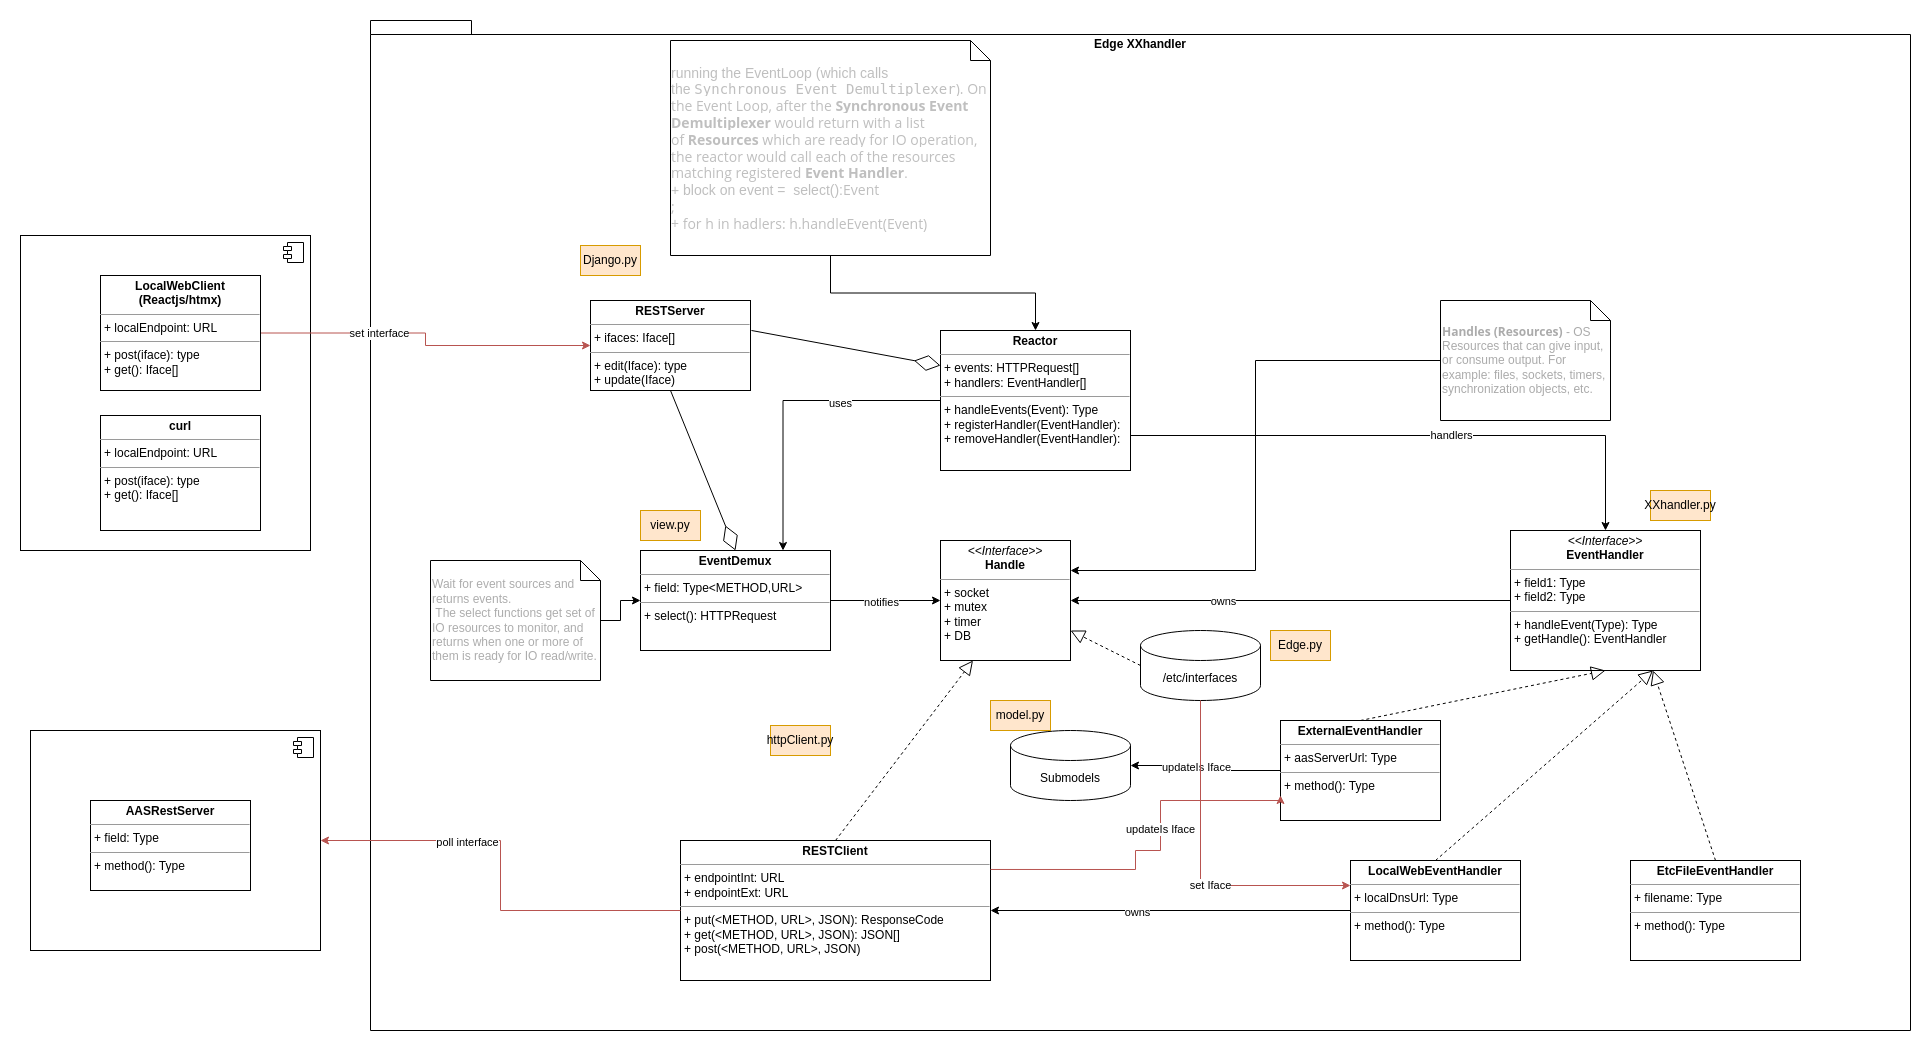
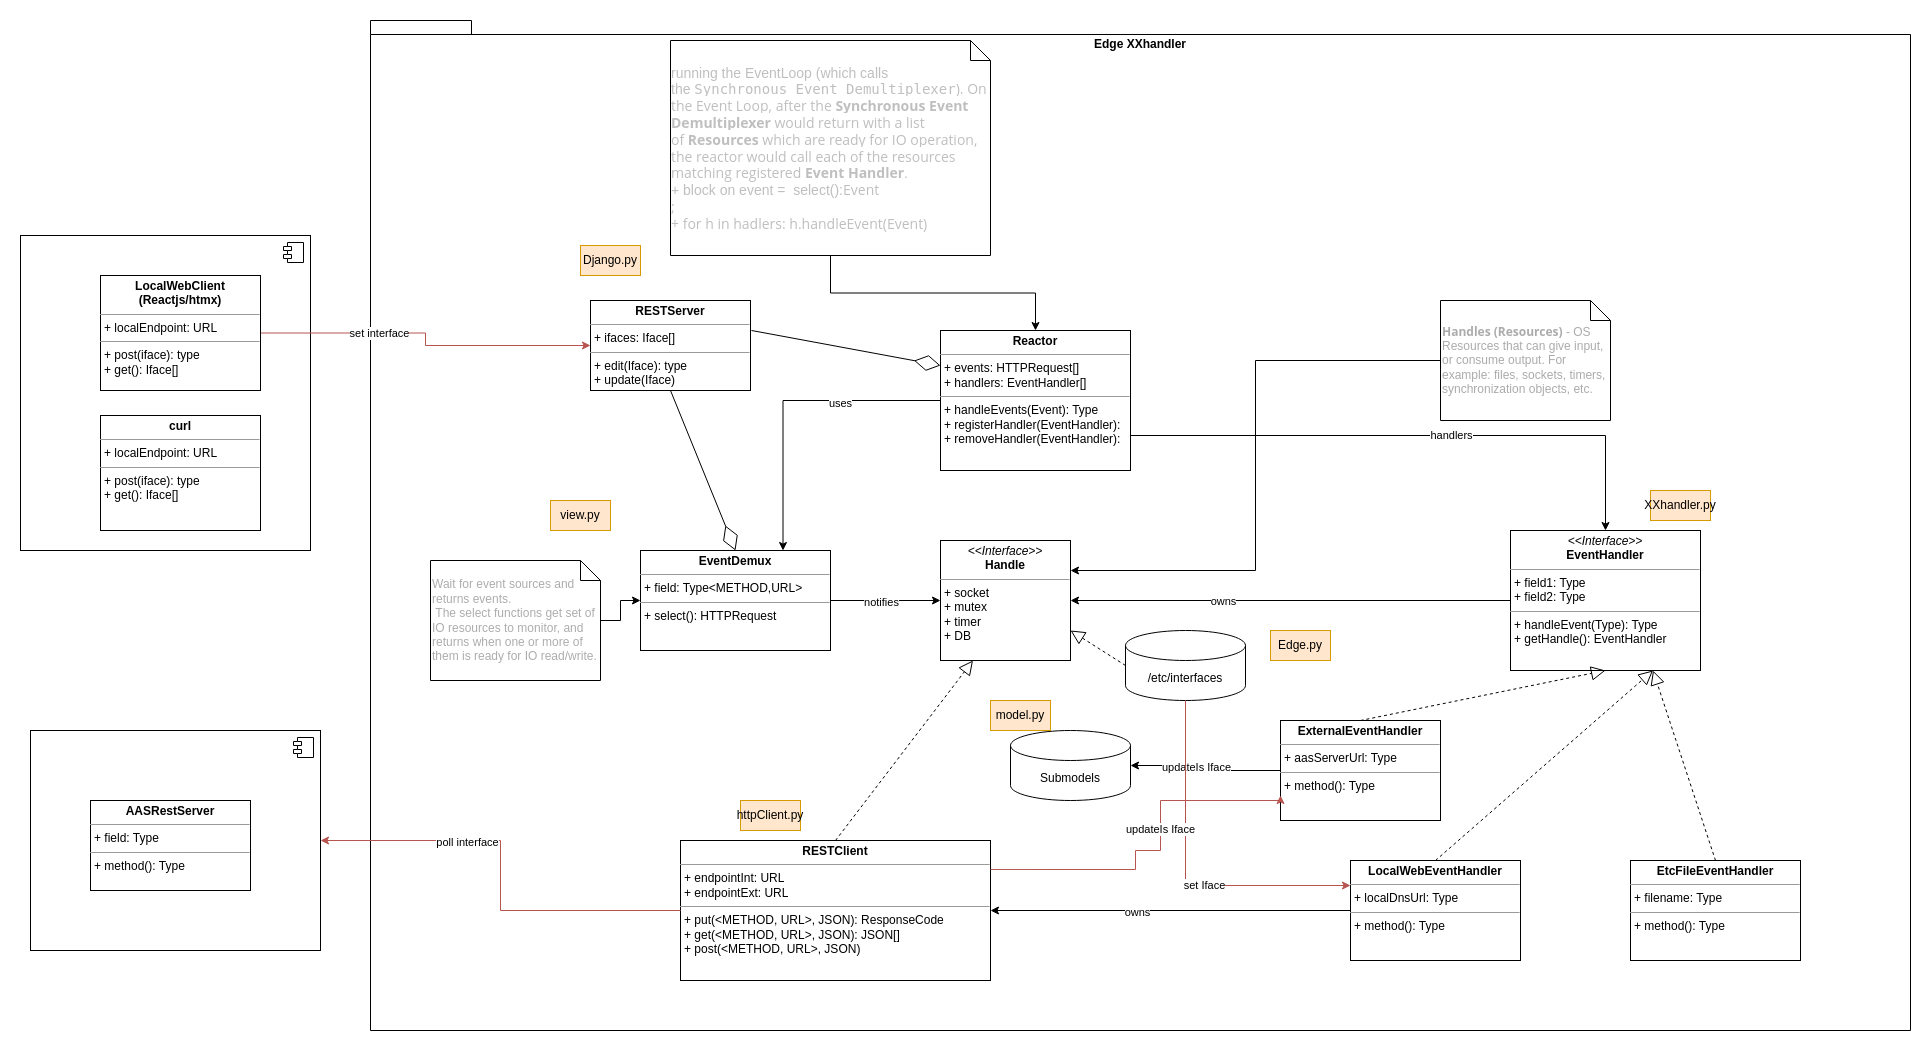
(671, 526) -> (581, 516)
(1201, 666) -> (1186, 666)
(801, 741) -> (771, 816)
